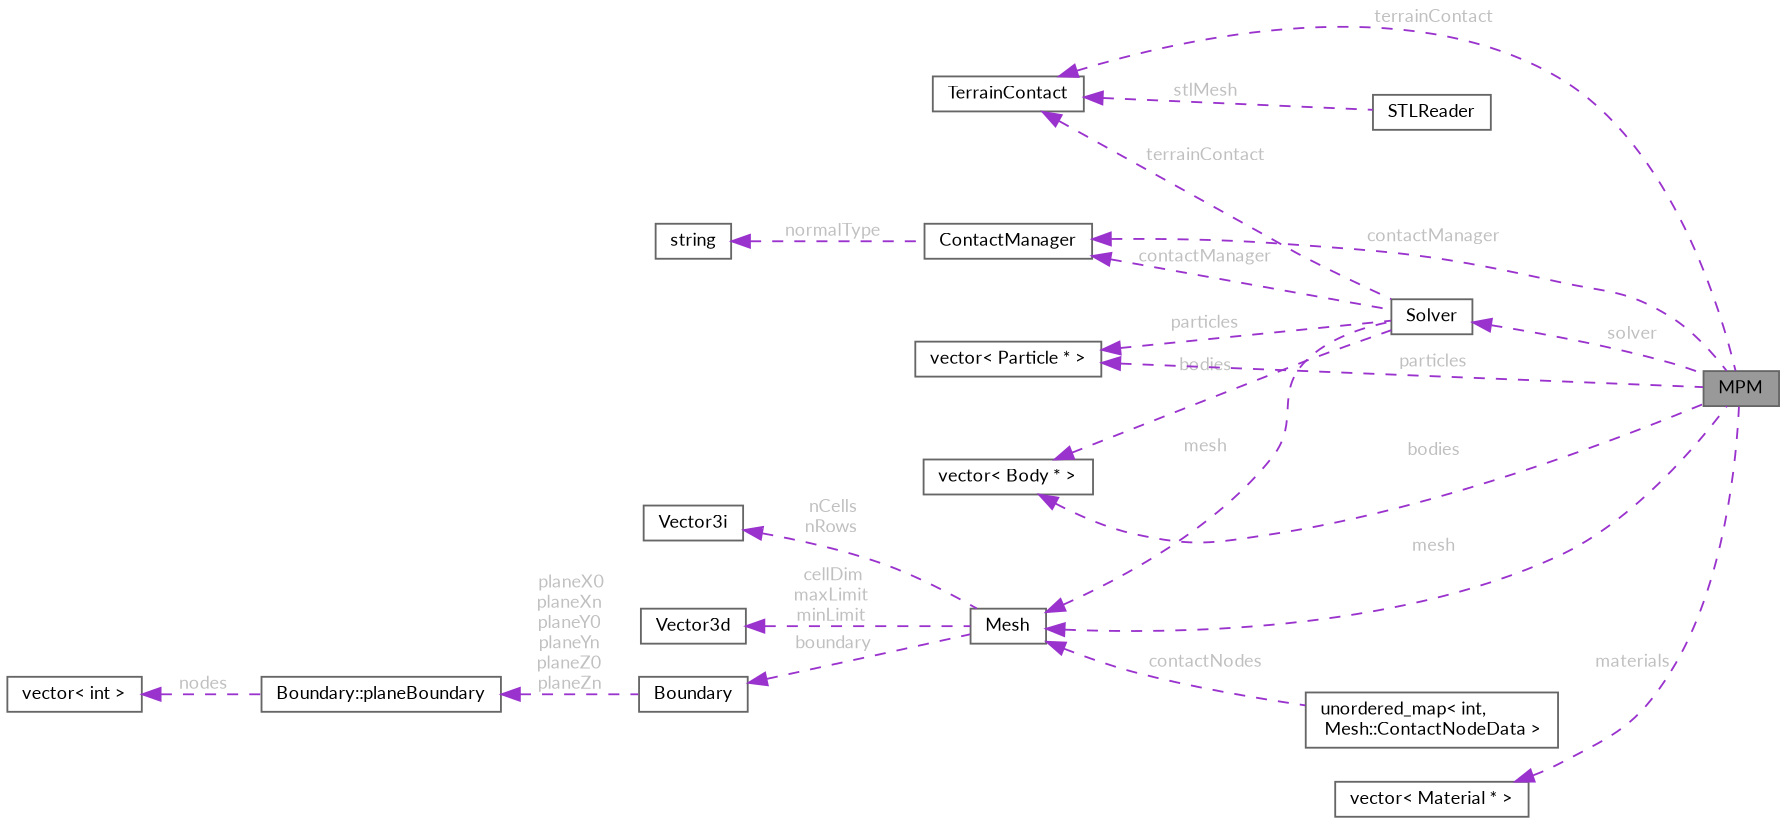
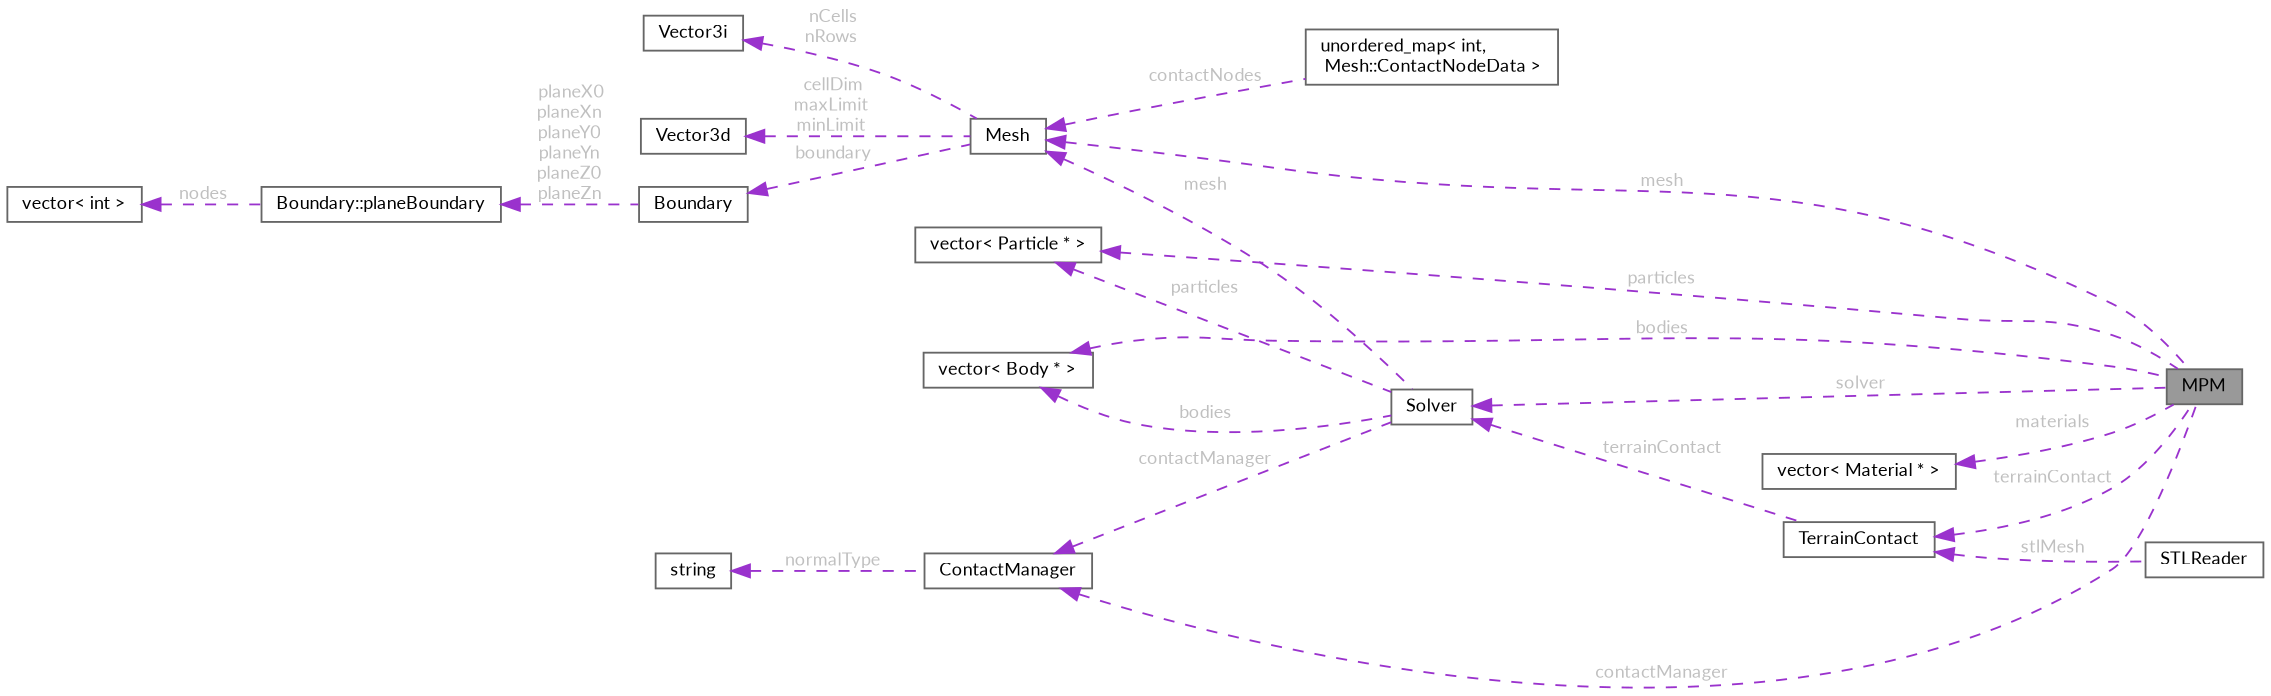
(1224, 212) -> (1646, 473)
